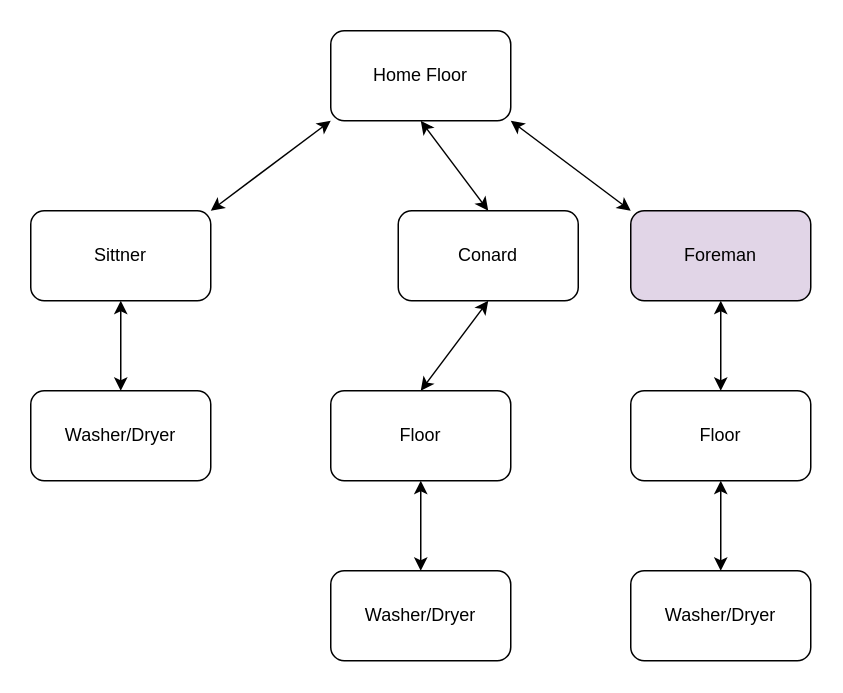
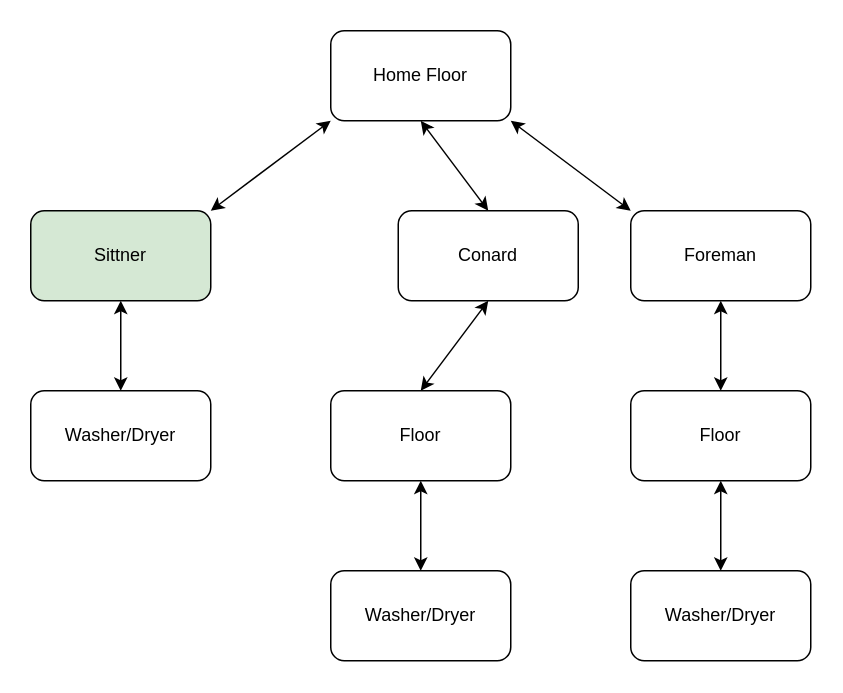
(121, 256) -> (121, 256)
(721, 256) -> (721, 256)
